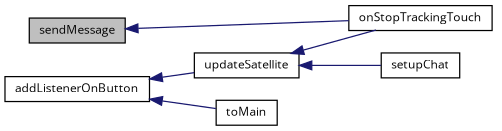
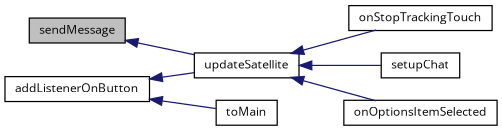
(244, 24) -> (166, 49)
none -> (420, 113)
